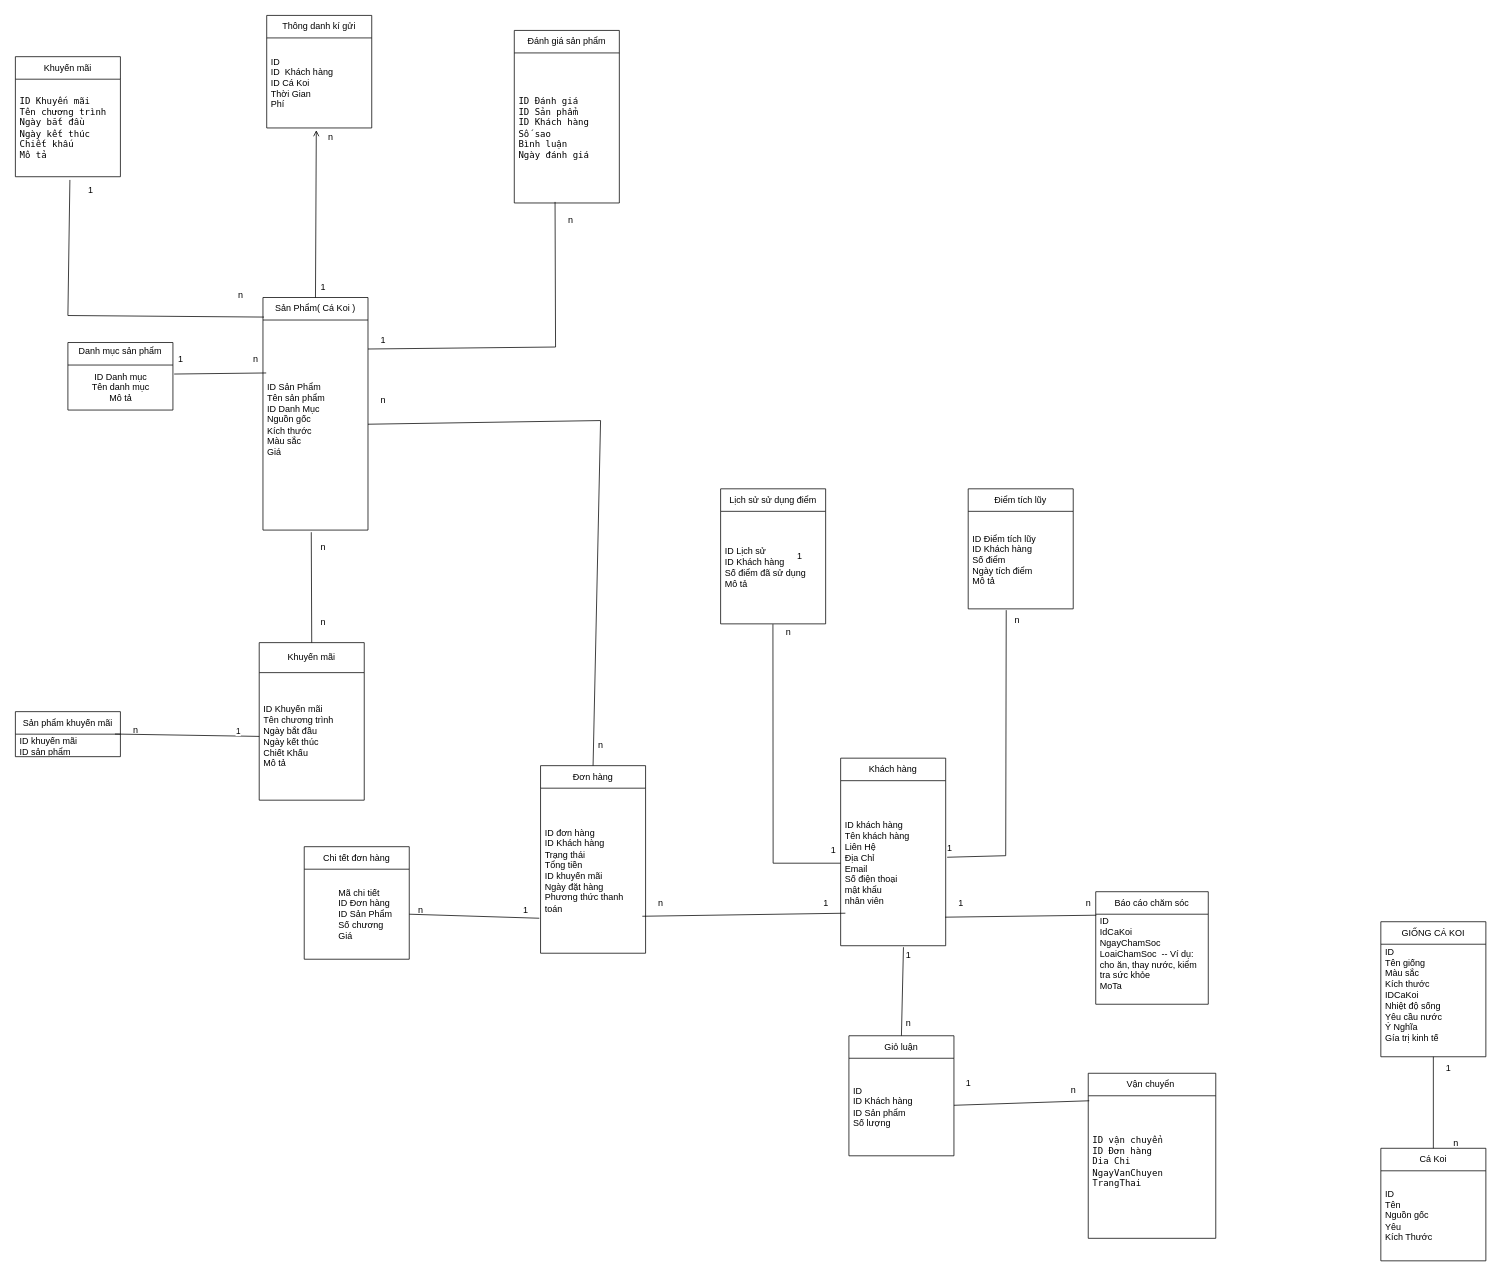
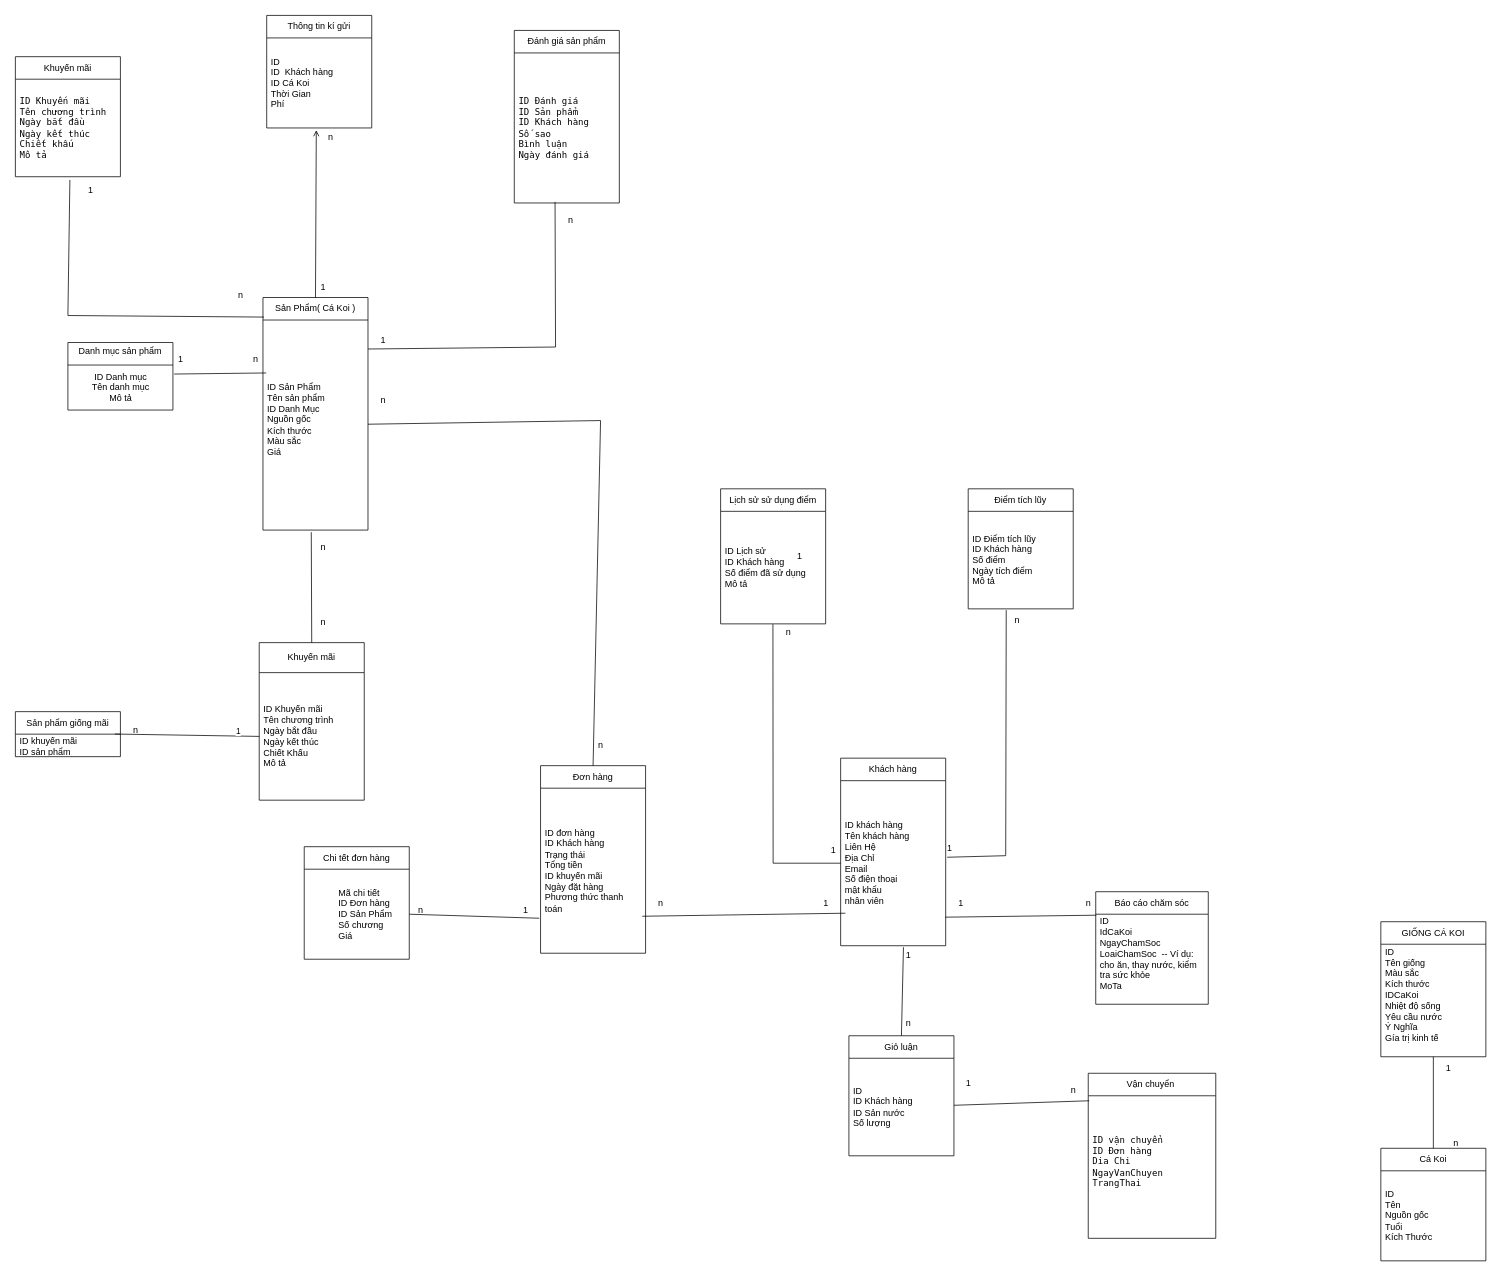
(319, 27) -> (319, 27)
(68, 723) -> (68, 723)
(884, 1107) -> (884, 1107)
(1409, 1215) -> (1409, 1215)
